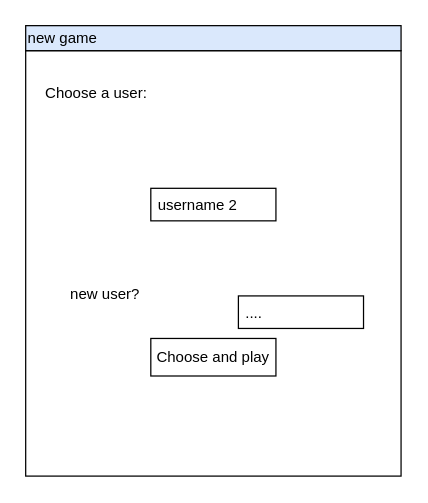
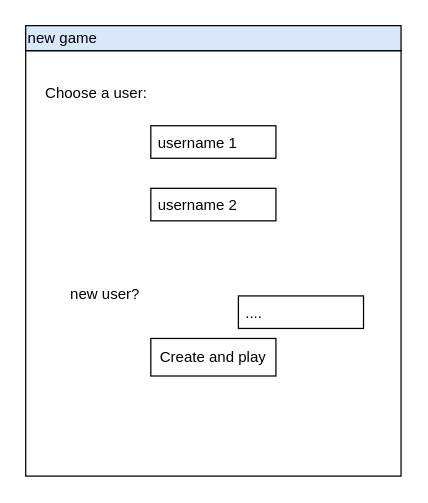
none -> (213, 142)
(213, 357) -> (213, 357)
